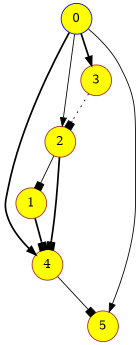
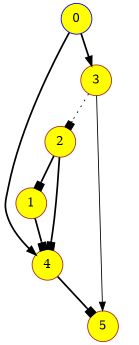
(69, 76) -> none
(135, 161) -> (99, 199)
(48, 169) -> (48, 169)
(72, 292) -> (72, 292)
